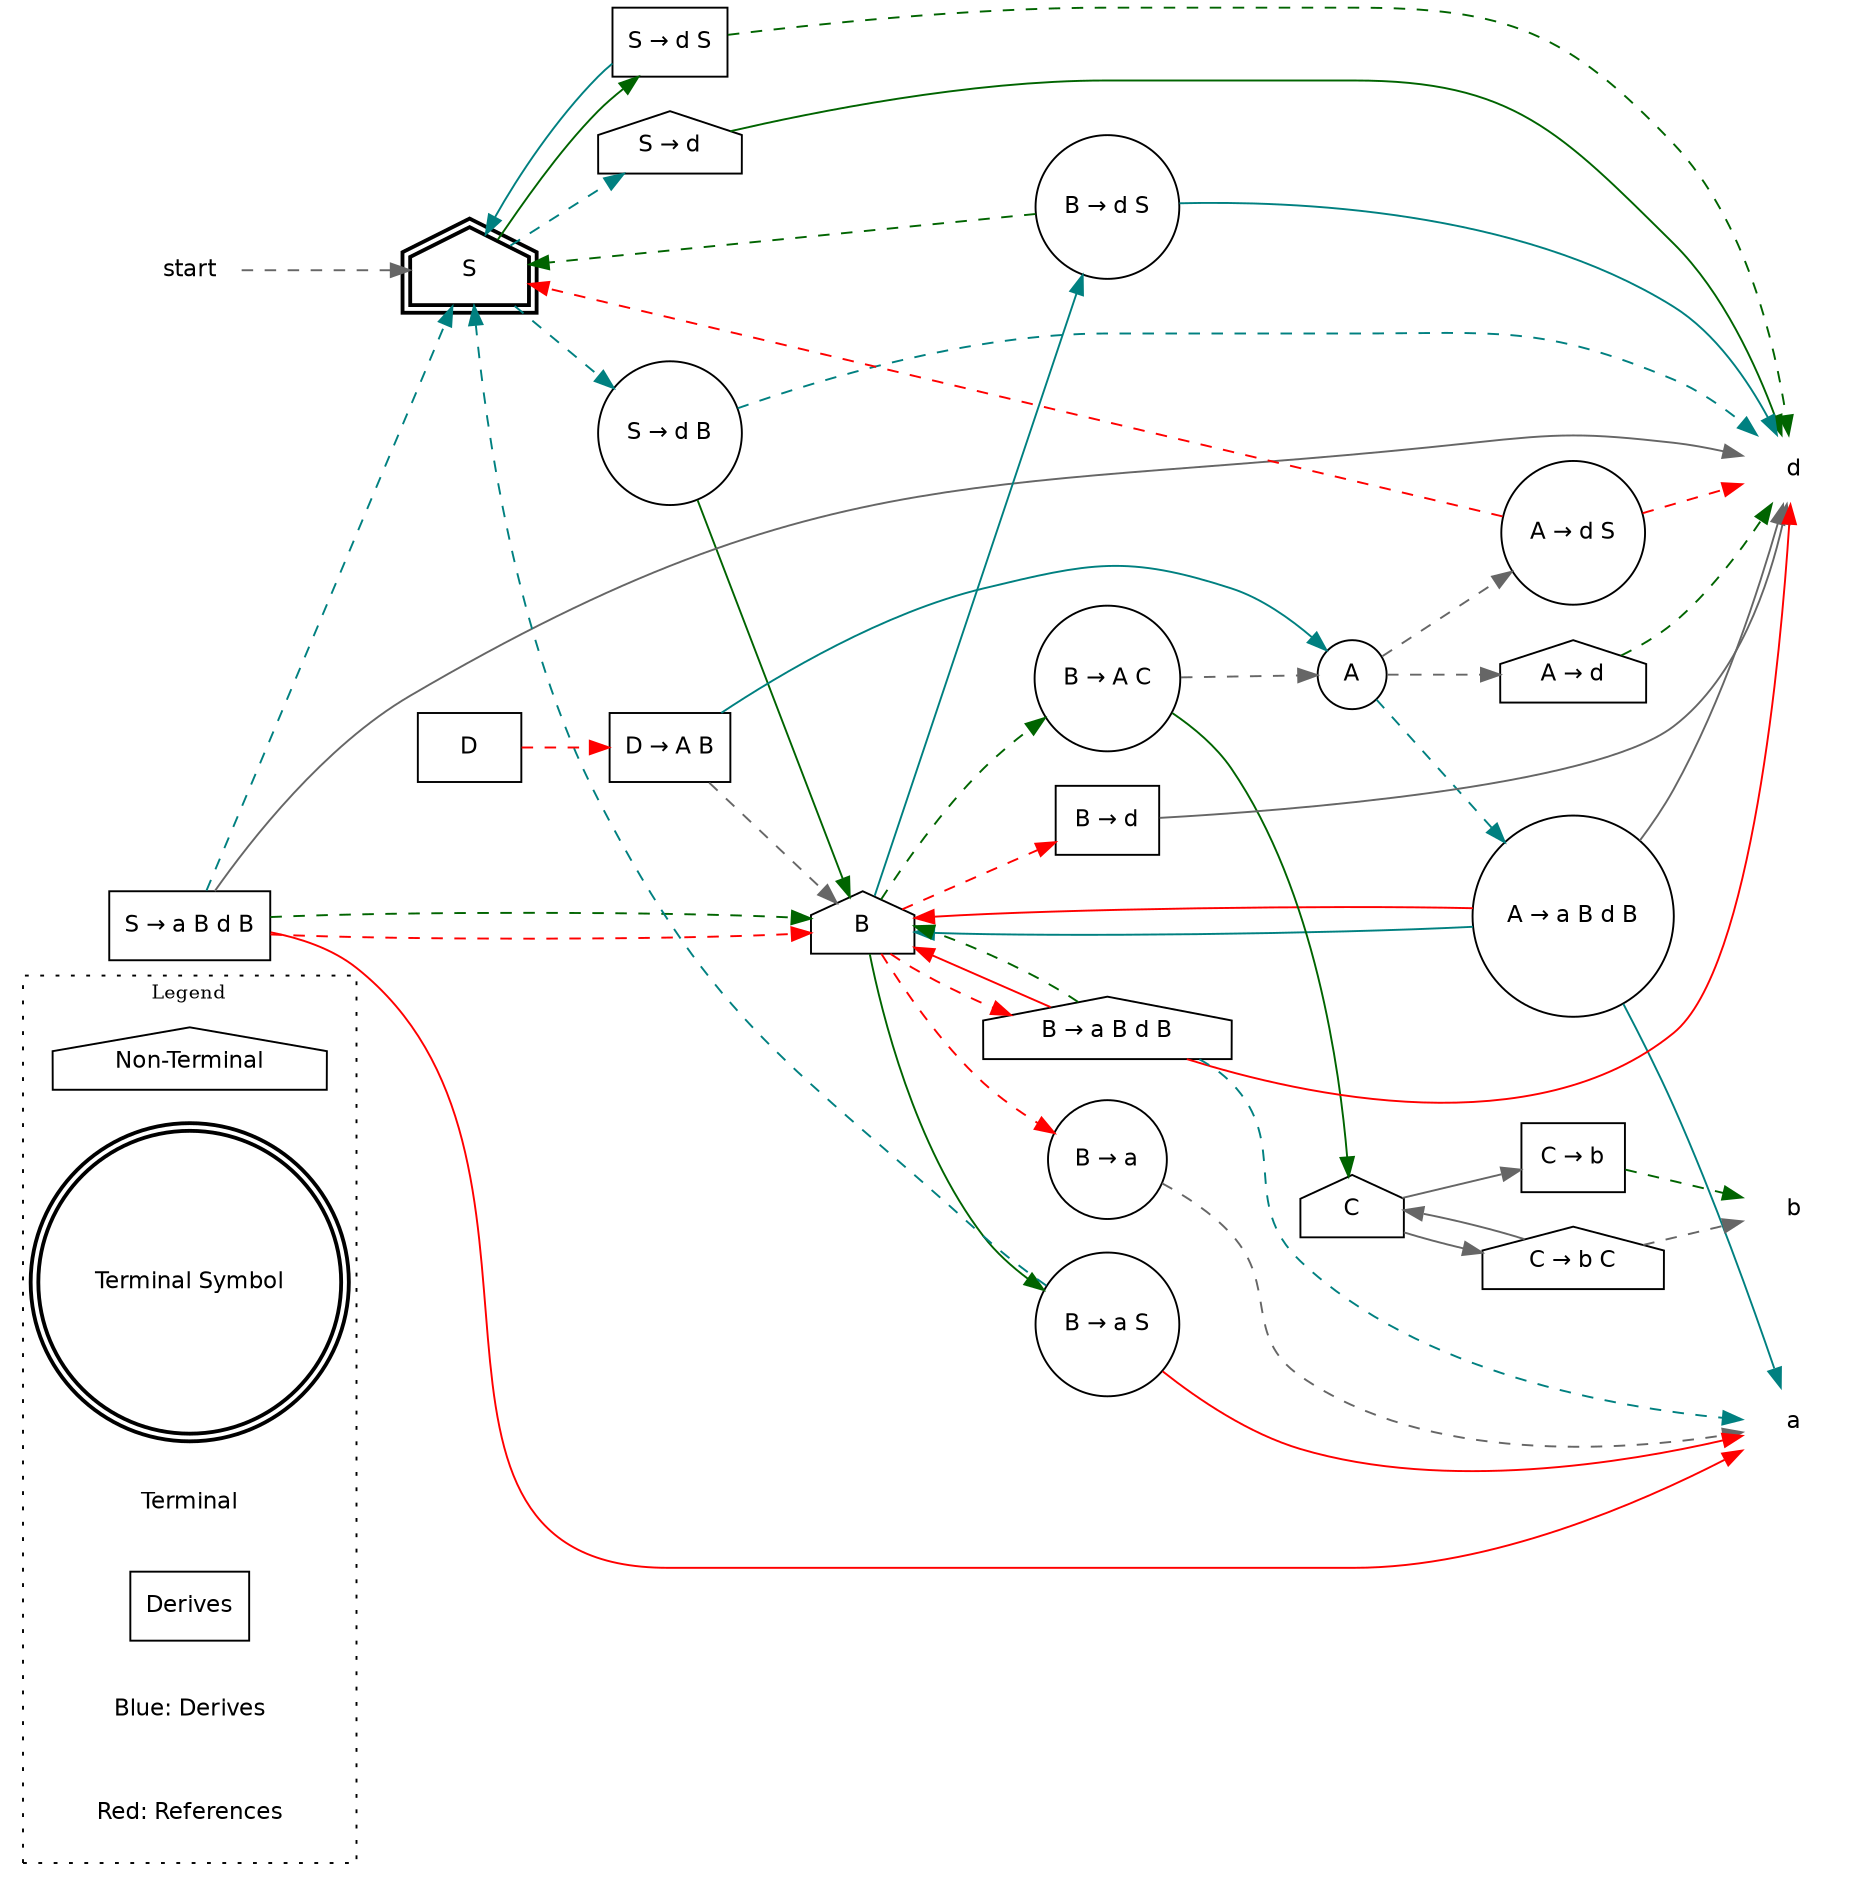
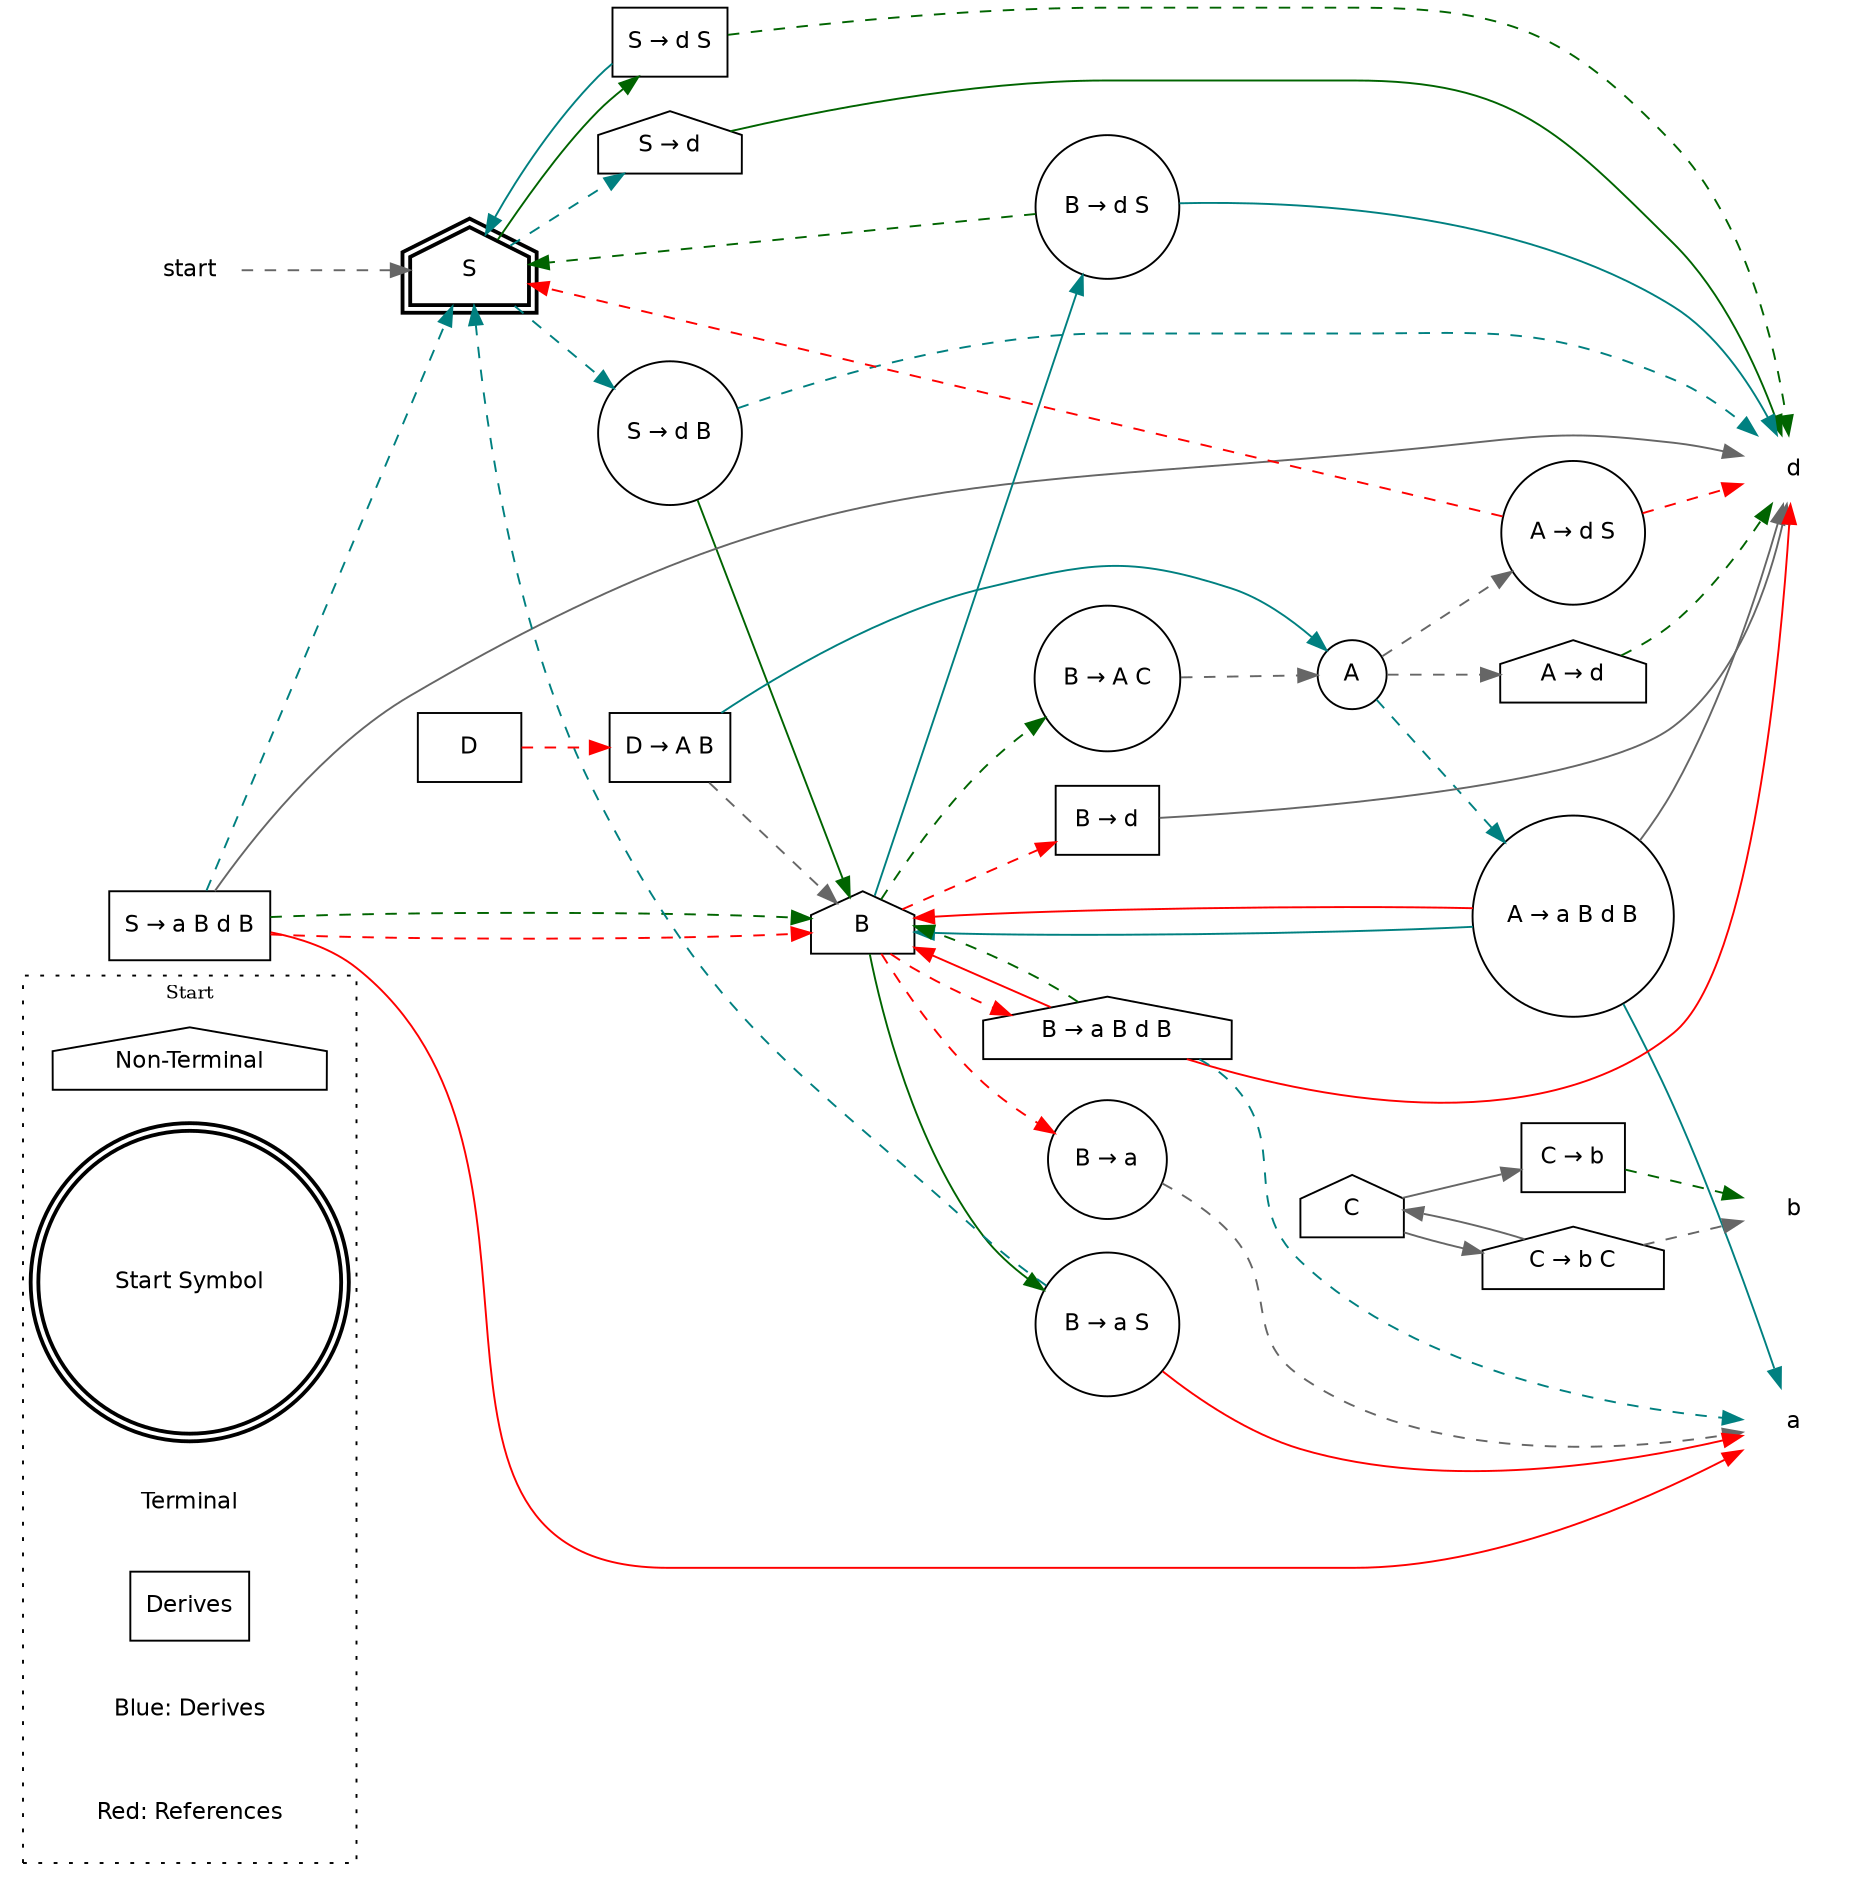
(1293, 893) -> none
(190, 994) -> (190, 994)
(190, 1282) -> (190, 1282)
